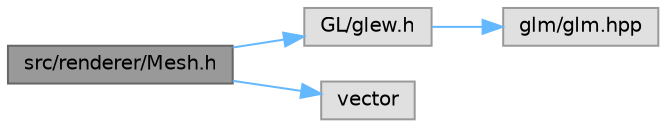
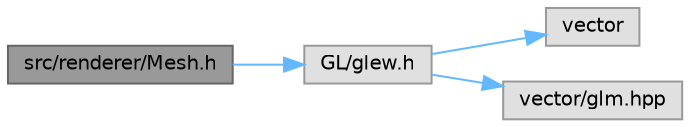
(581, 27) -> (593, 100)
(267, 86) -> (479, 46)
